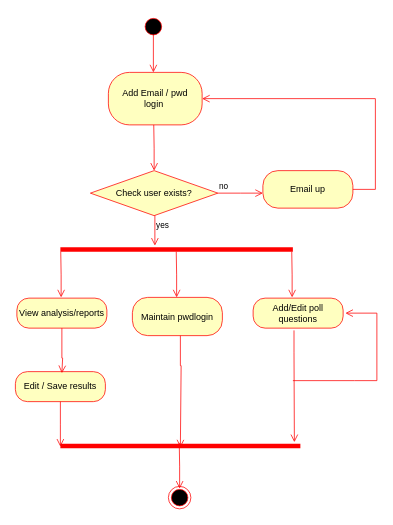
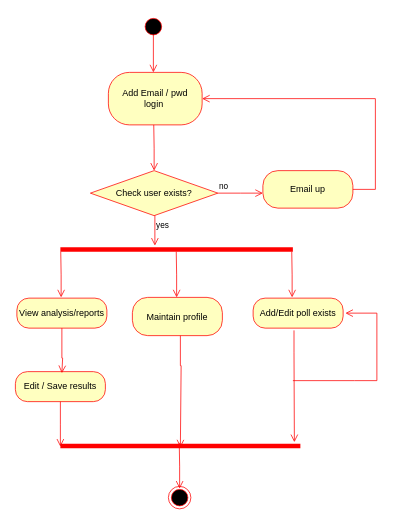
(298, 313) -> (298, 313)
(177, 317) -> (177, 317)
